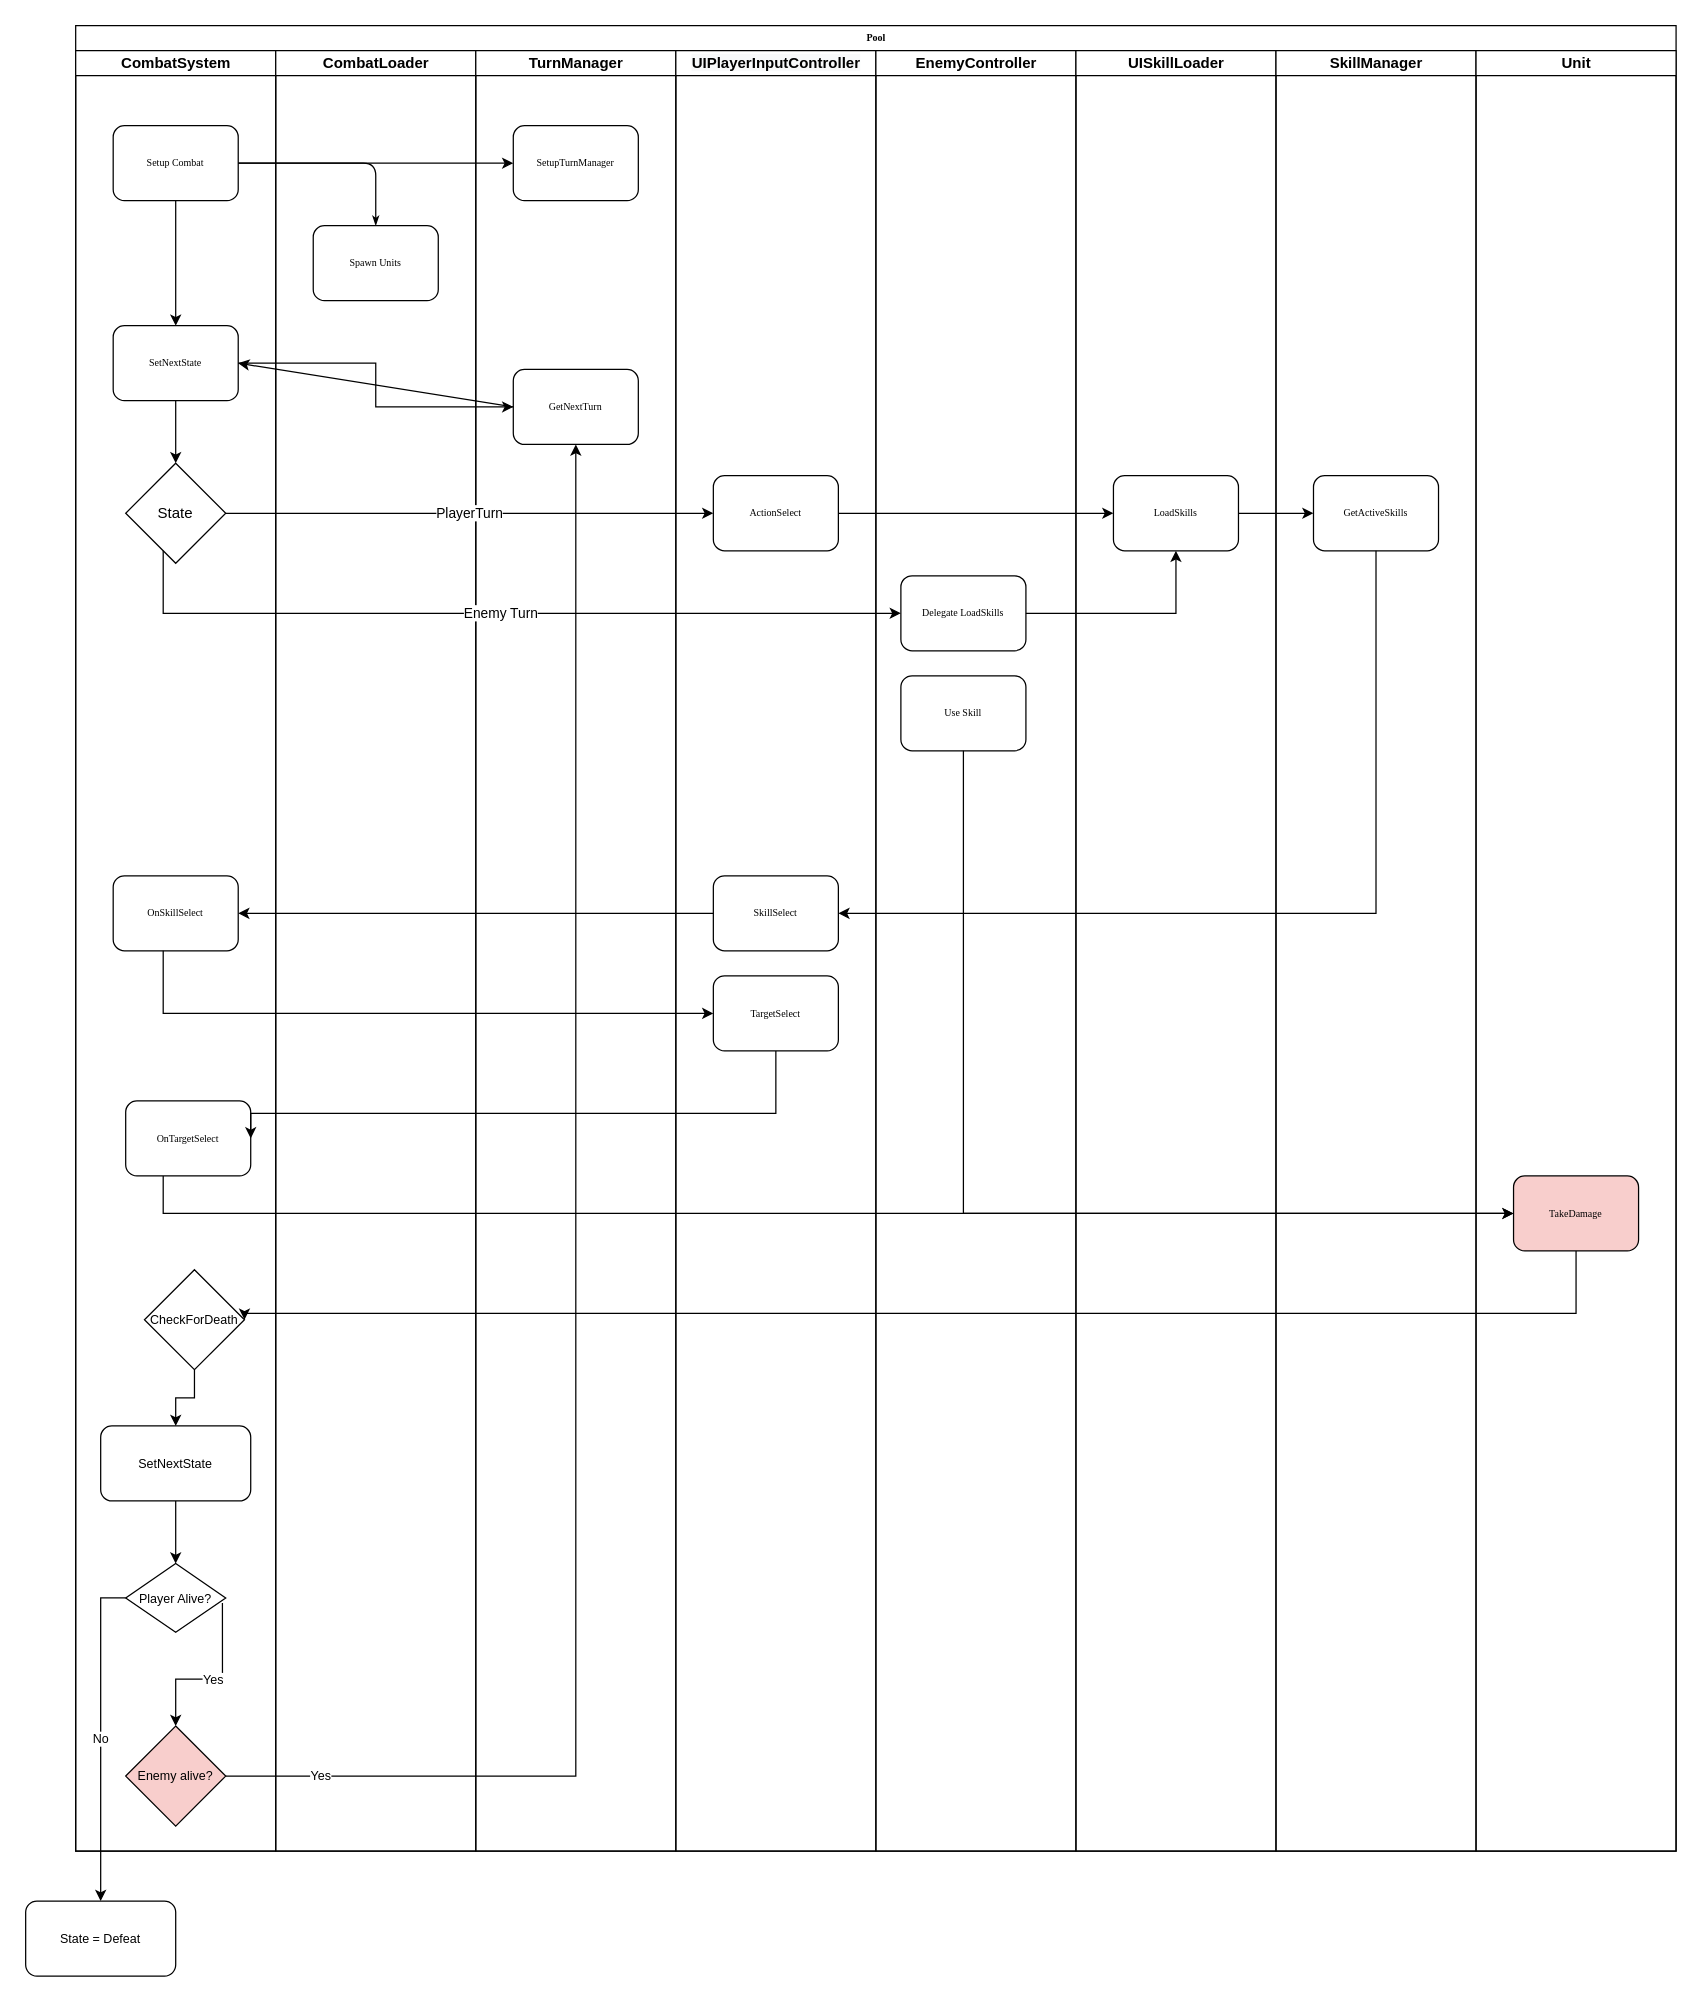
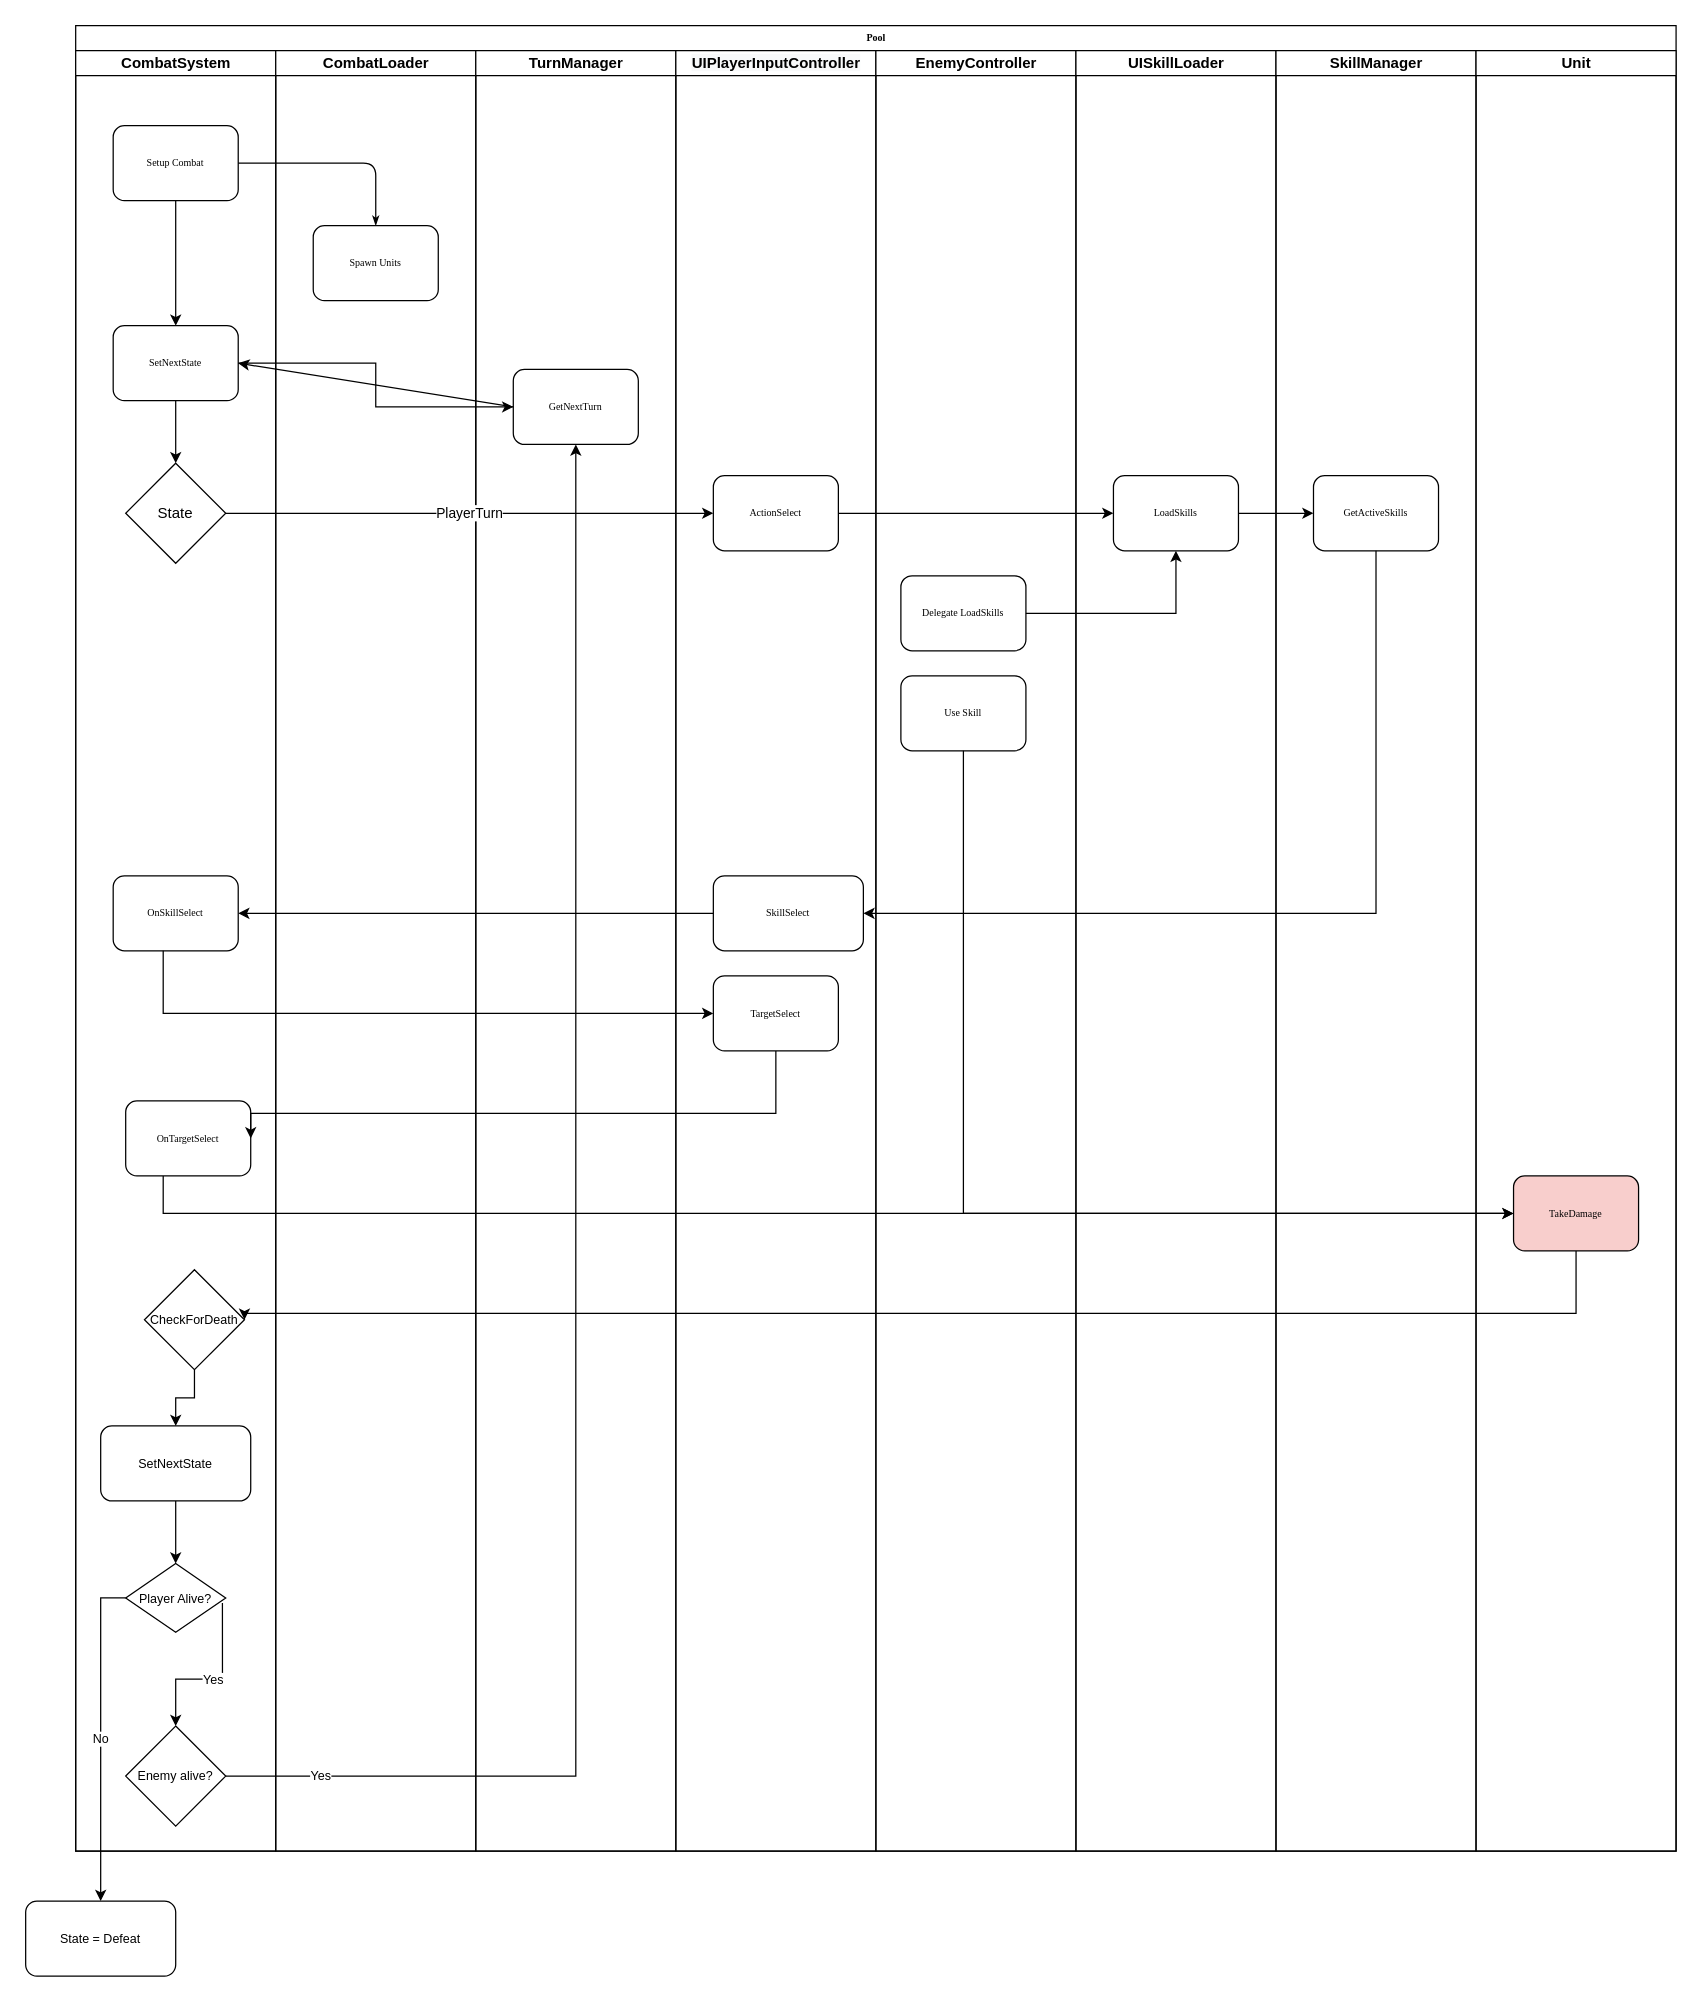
(438, 163) -> none
(576, 163) -> none
(496, 613) -> none
(776, 913) -> (788, 913)
(176, 1776) -> (176, 1776)
